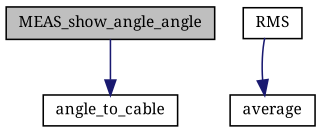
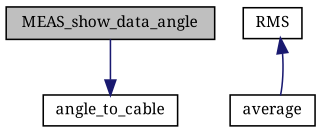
(110, 23) -> (110, 23)
(262, 59) -> (283, 75)
